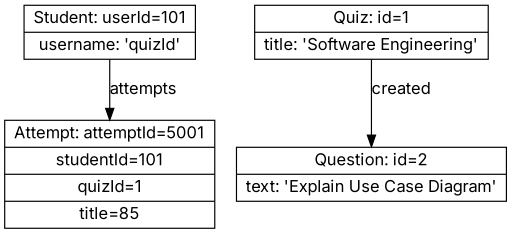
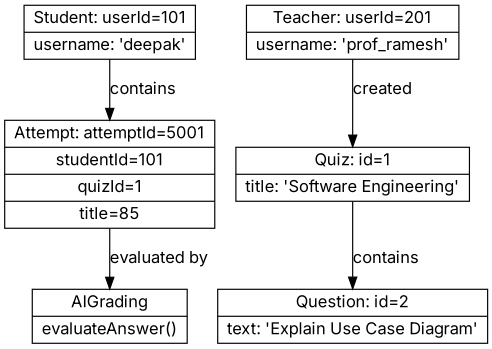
none -> (353, 32)
(110, 45) -> (110, 45)
(144, 90) -> (143, 90)
(401, 90) -> (386, 259)
none -> (110, 316)
